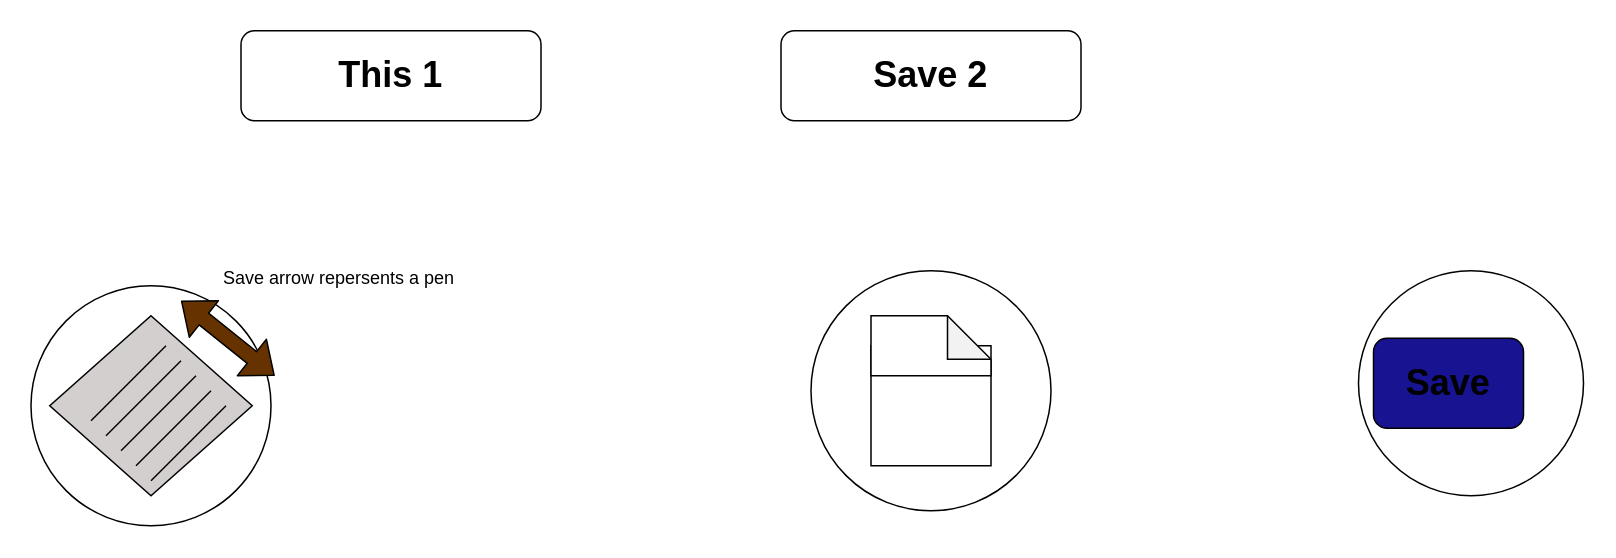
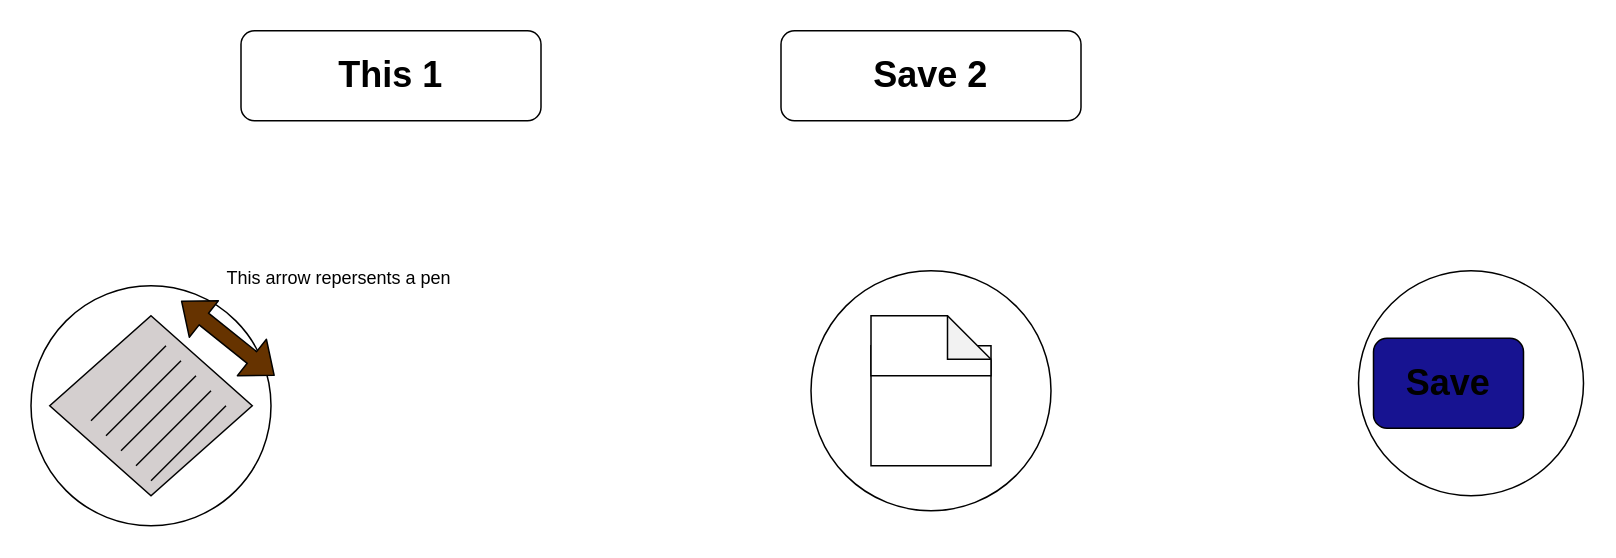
(339, 278) -> (339, 278)
